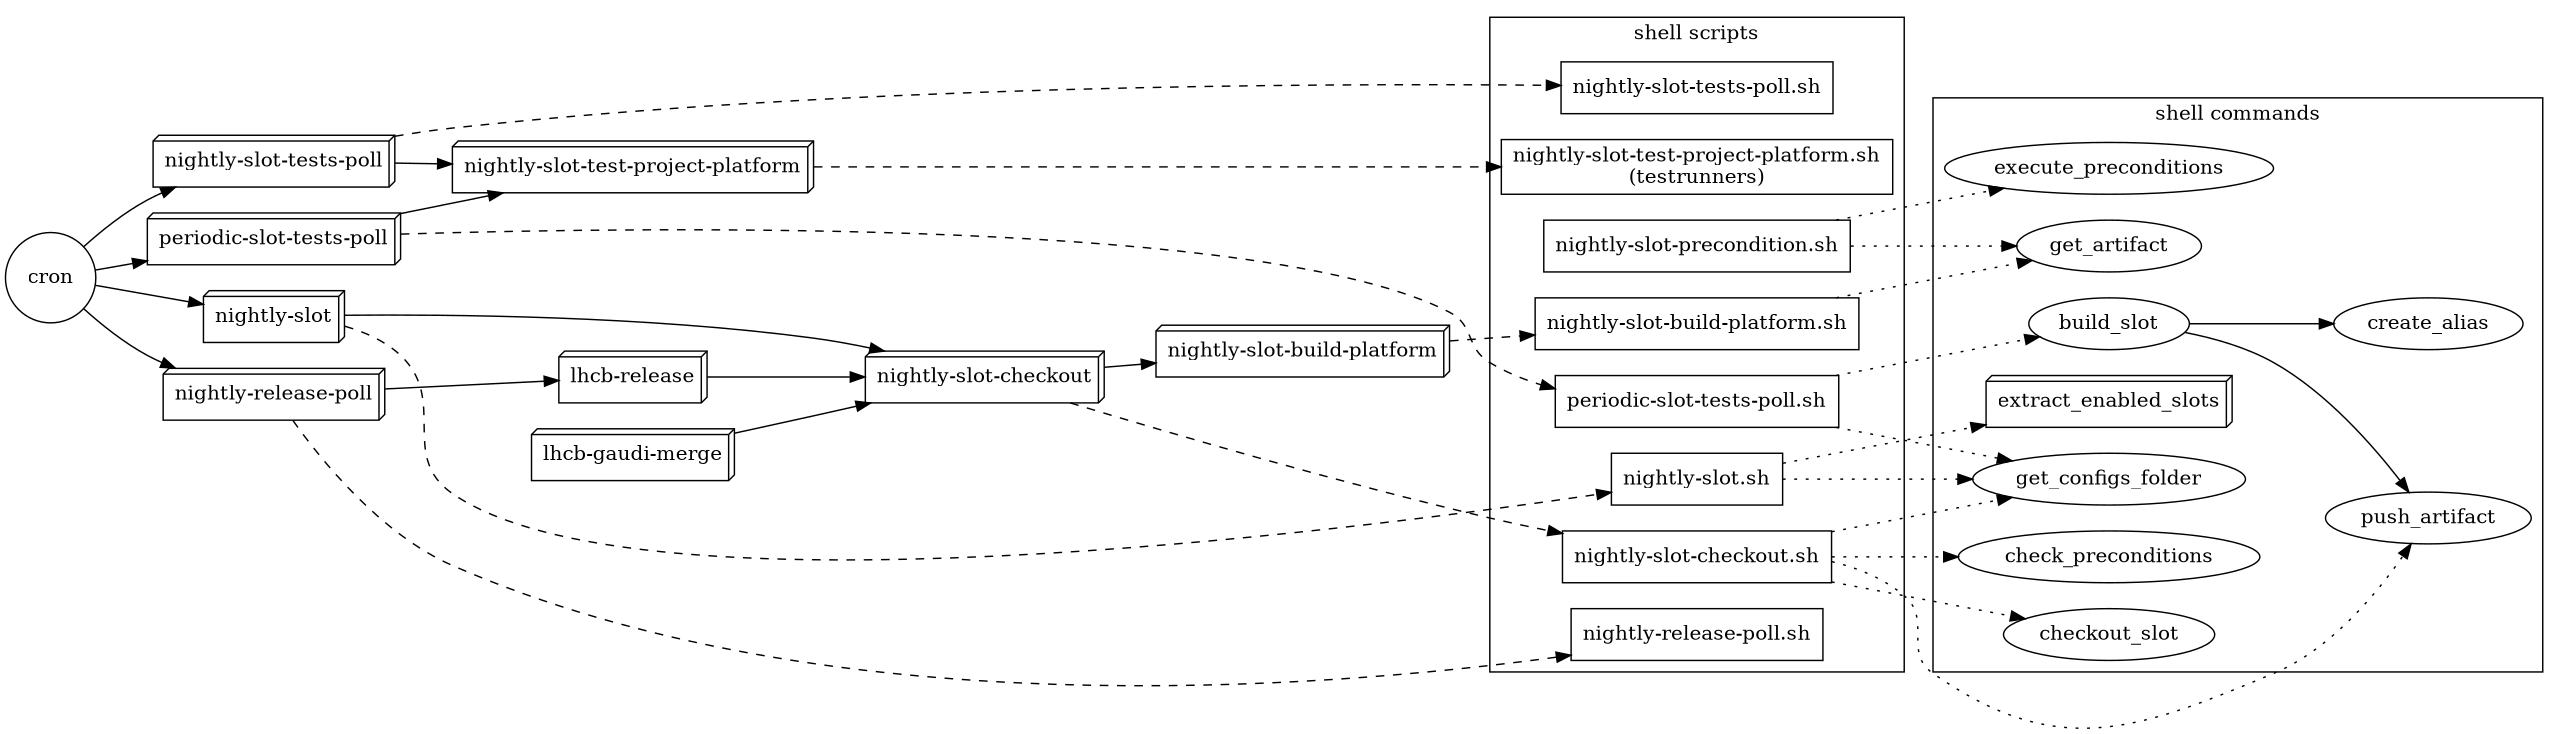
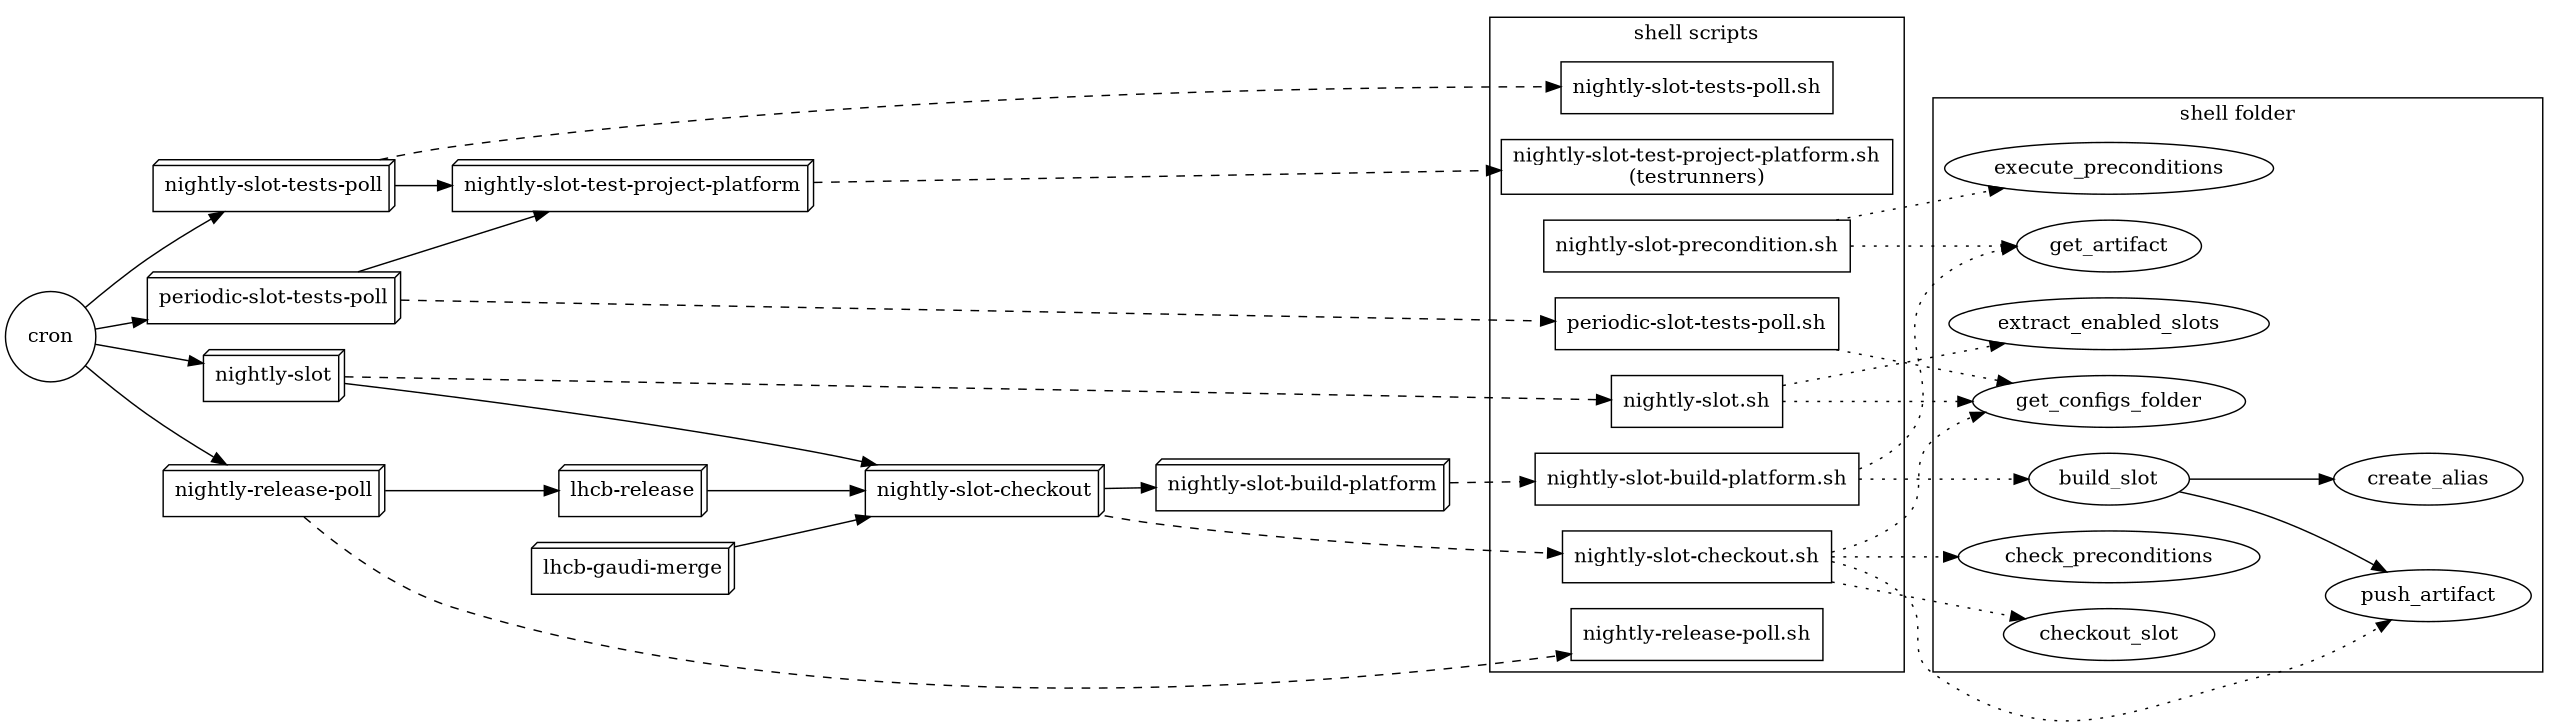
(2238, 114) -> (2238, 114)
(1921, 359) -> (1944, 479)
(2109, 401) -> (2109, 324)
